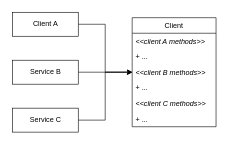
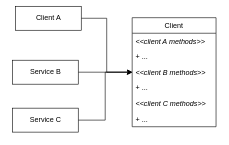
(45, 24) -> (48, 18)
